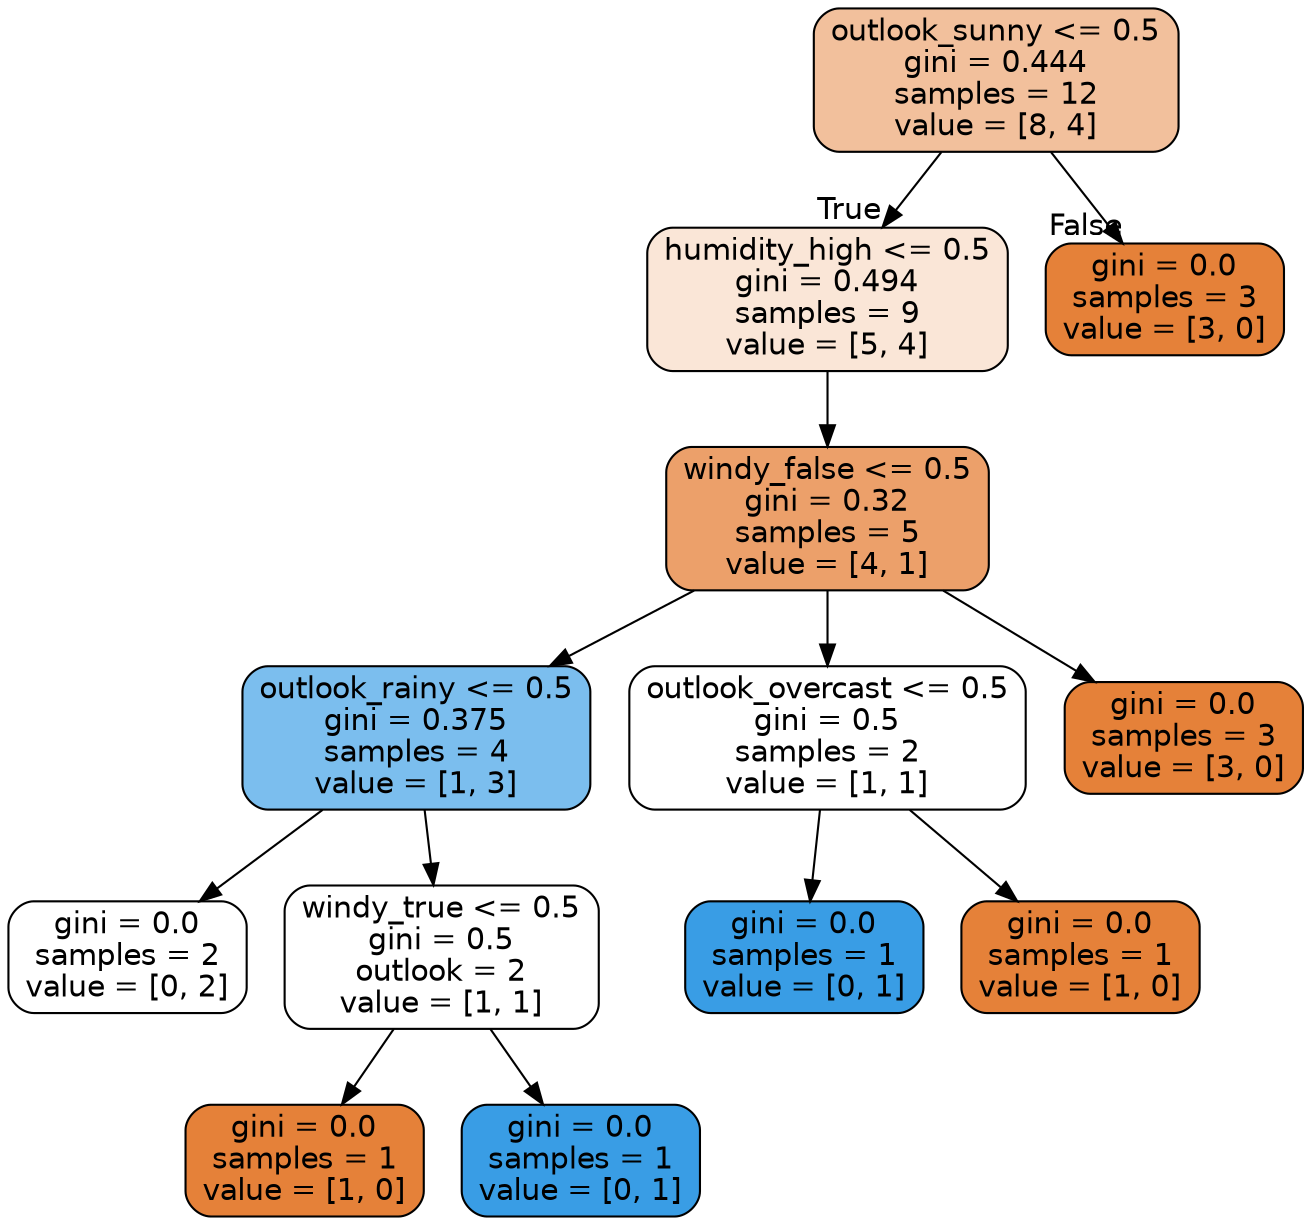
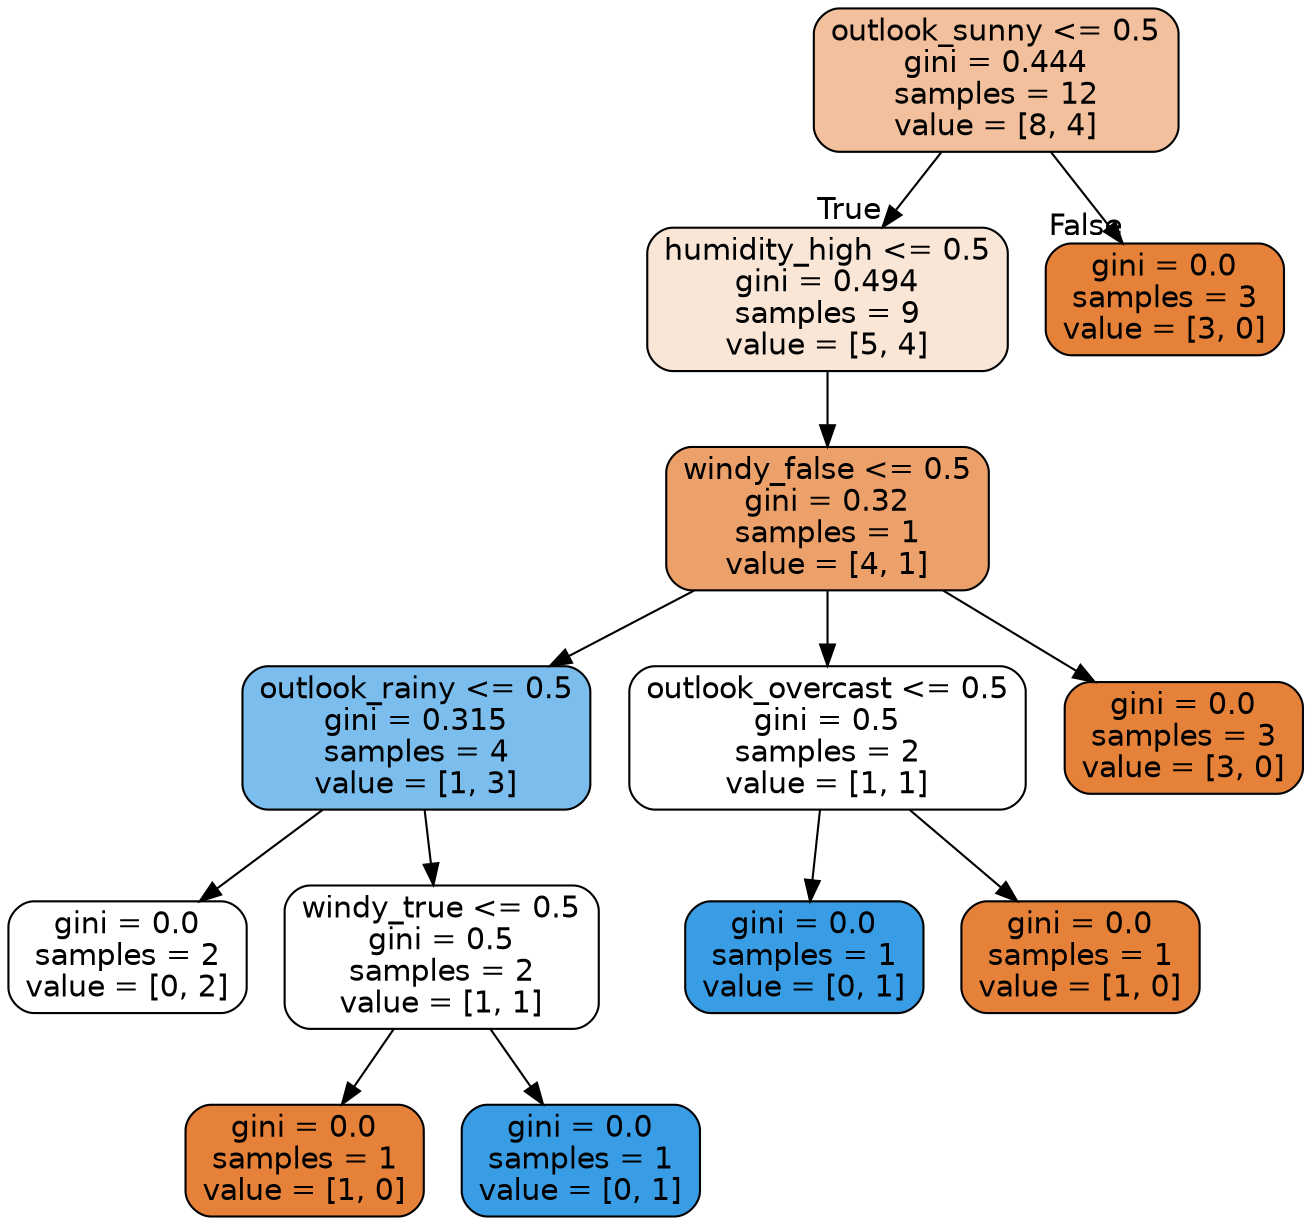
(828, 519) -> (828, 519)
(416, 738) -> (416, 738)
(442, 957) -> (442, 957)
